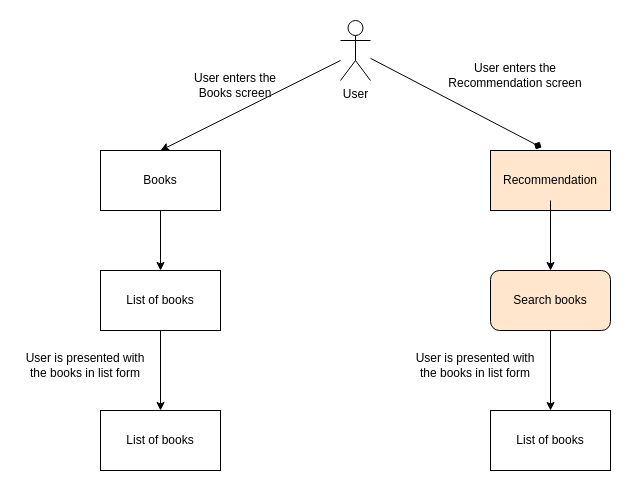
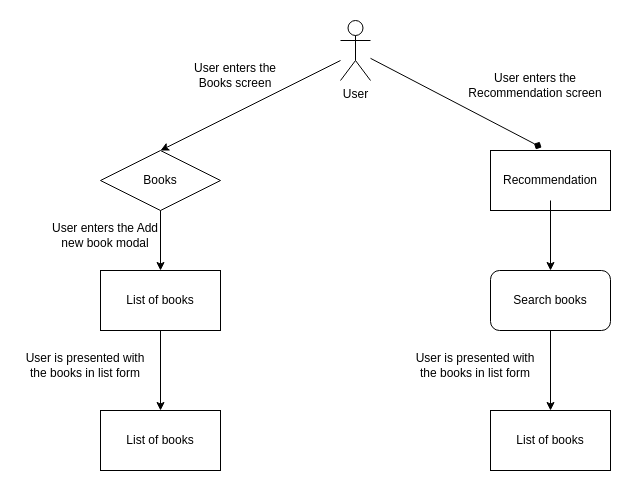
(516, 76) -> (536, 86)
(236, 86) -> (236, 76)
(161, 181) -> (161, 181)
(551, 181) -> (551, 181)
none -> (106, 236)
(551, 301) -> (551, 301)
